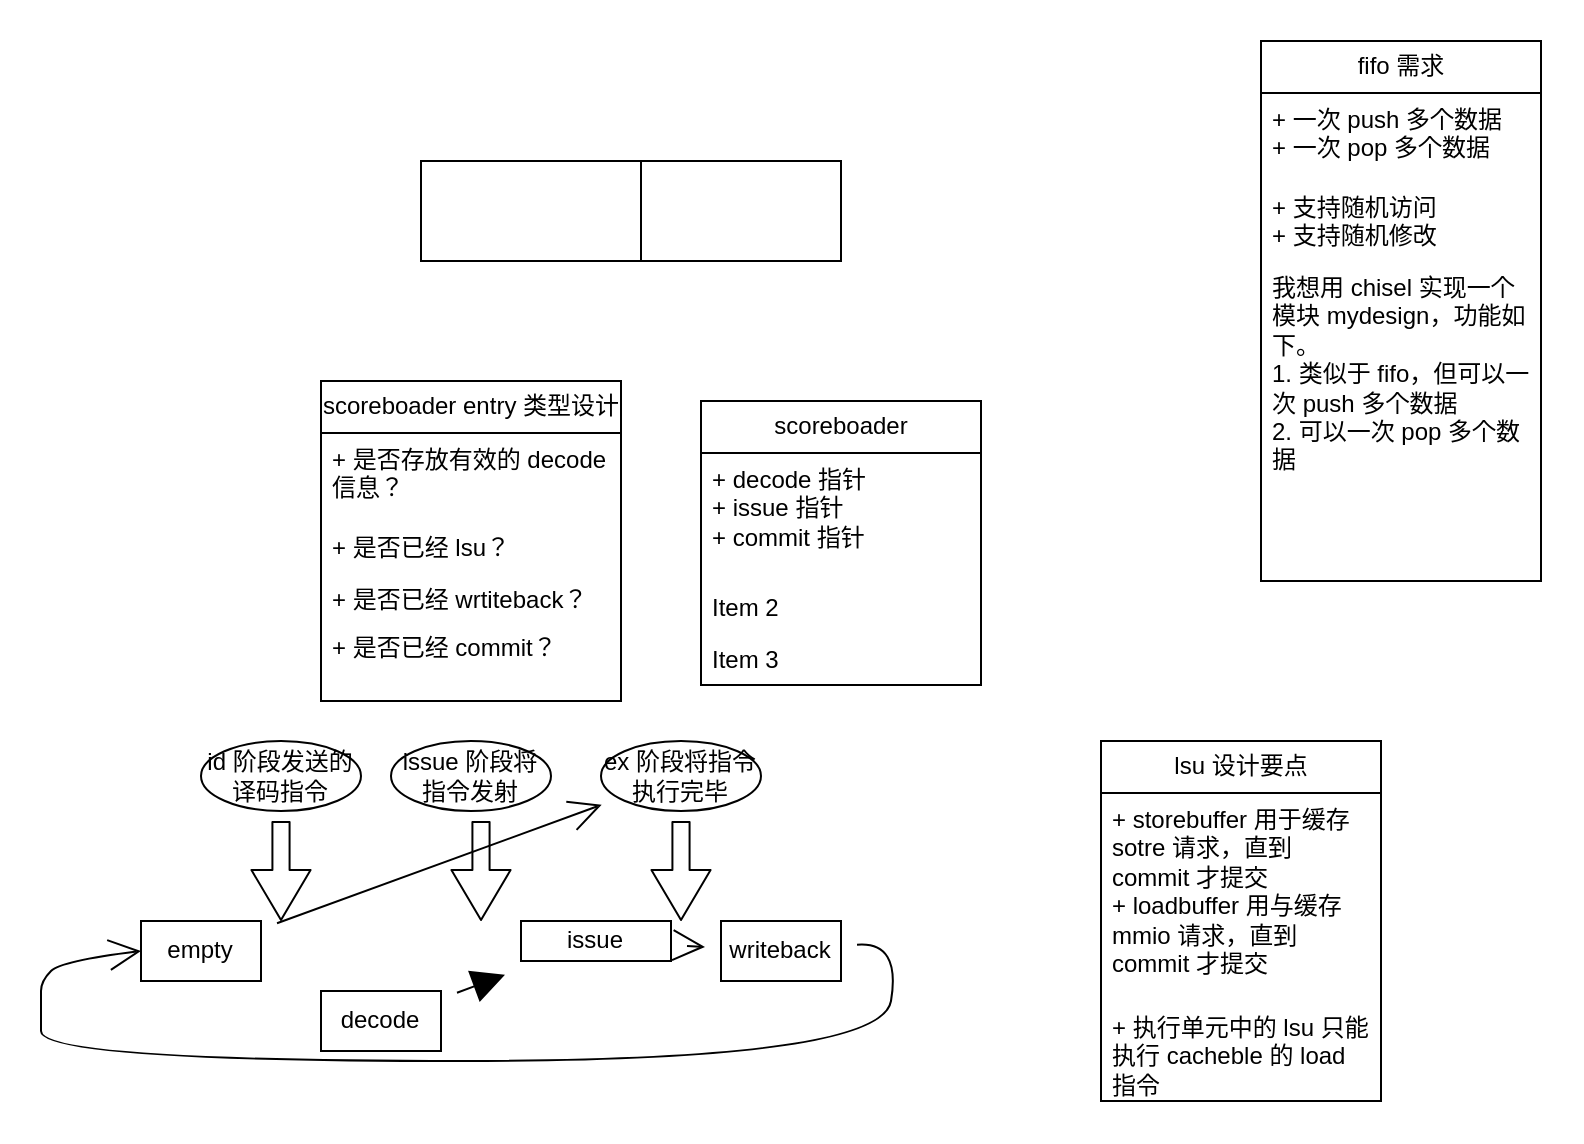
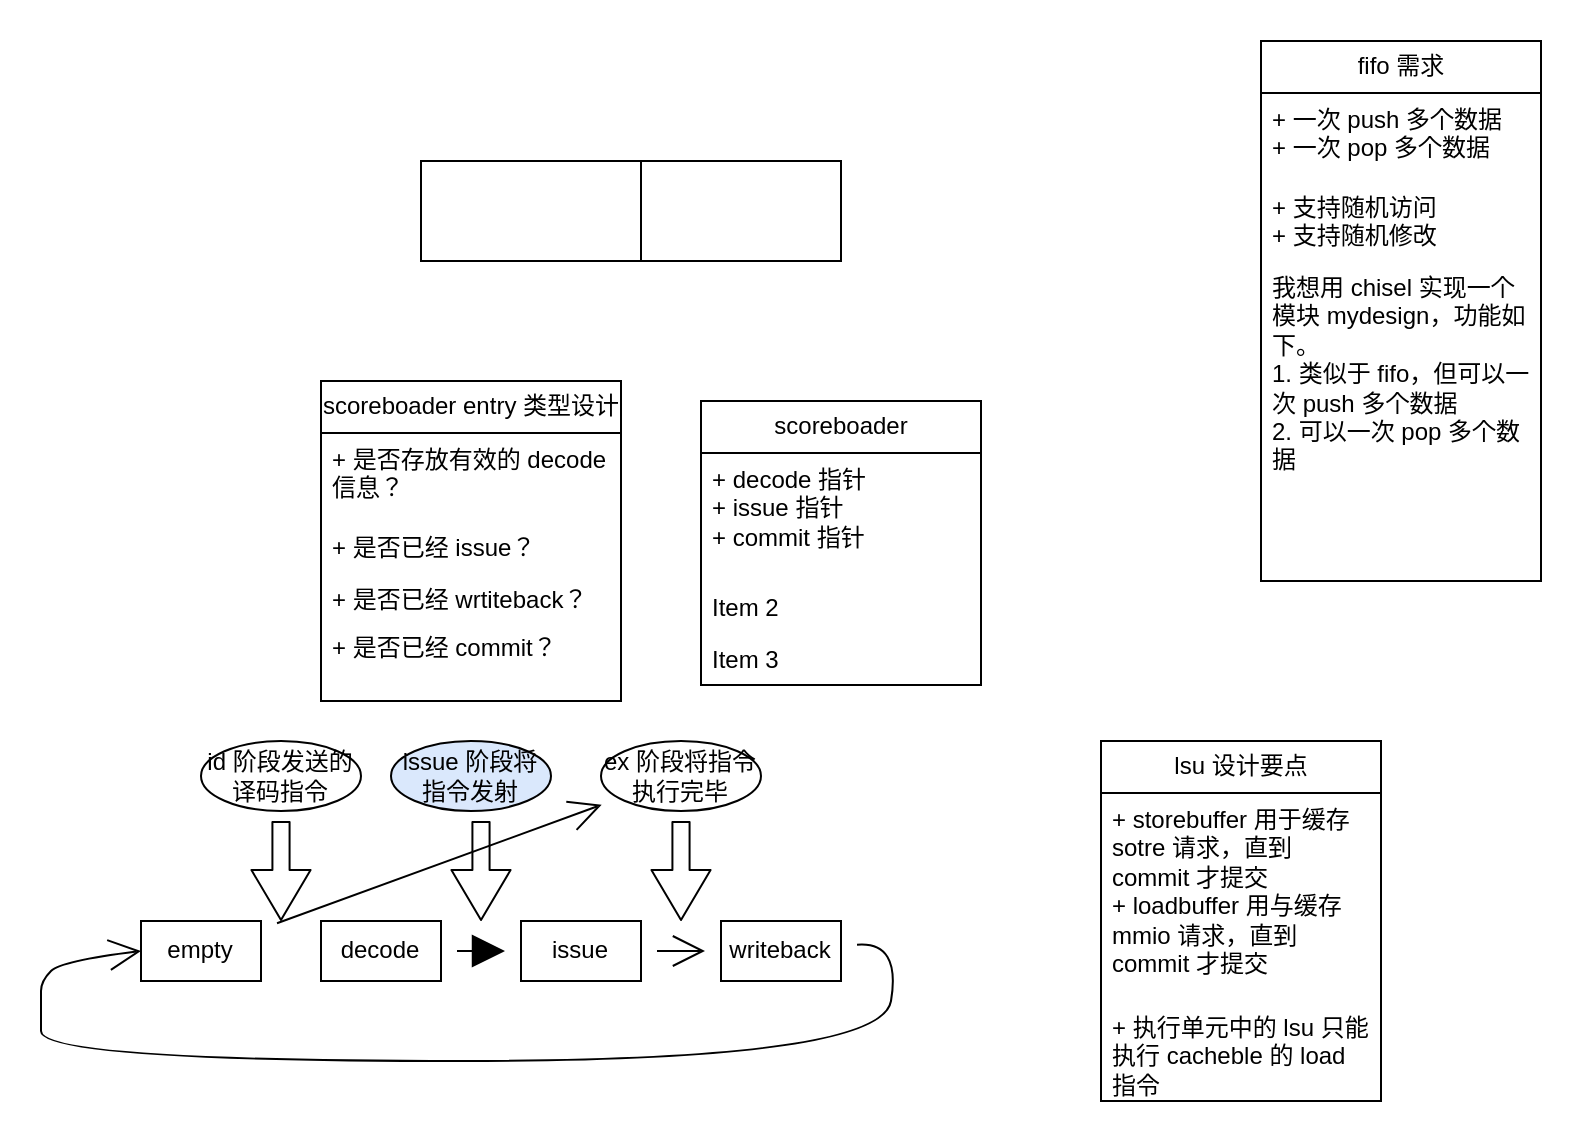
(424, 549) -> (437, 549)
(471, 776) -> (471, 776)
(596, 941) -> (581, 951)
(381, 1021) -> (381, 951)
